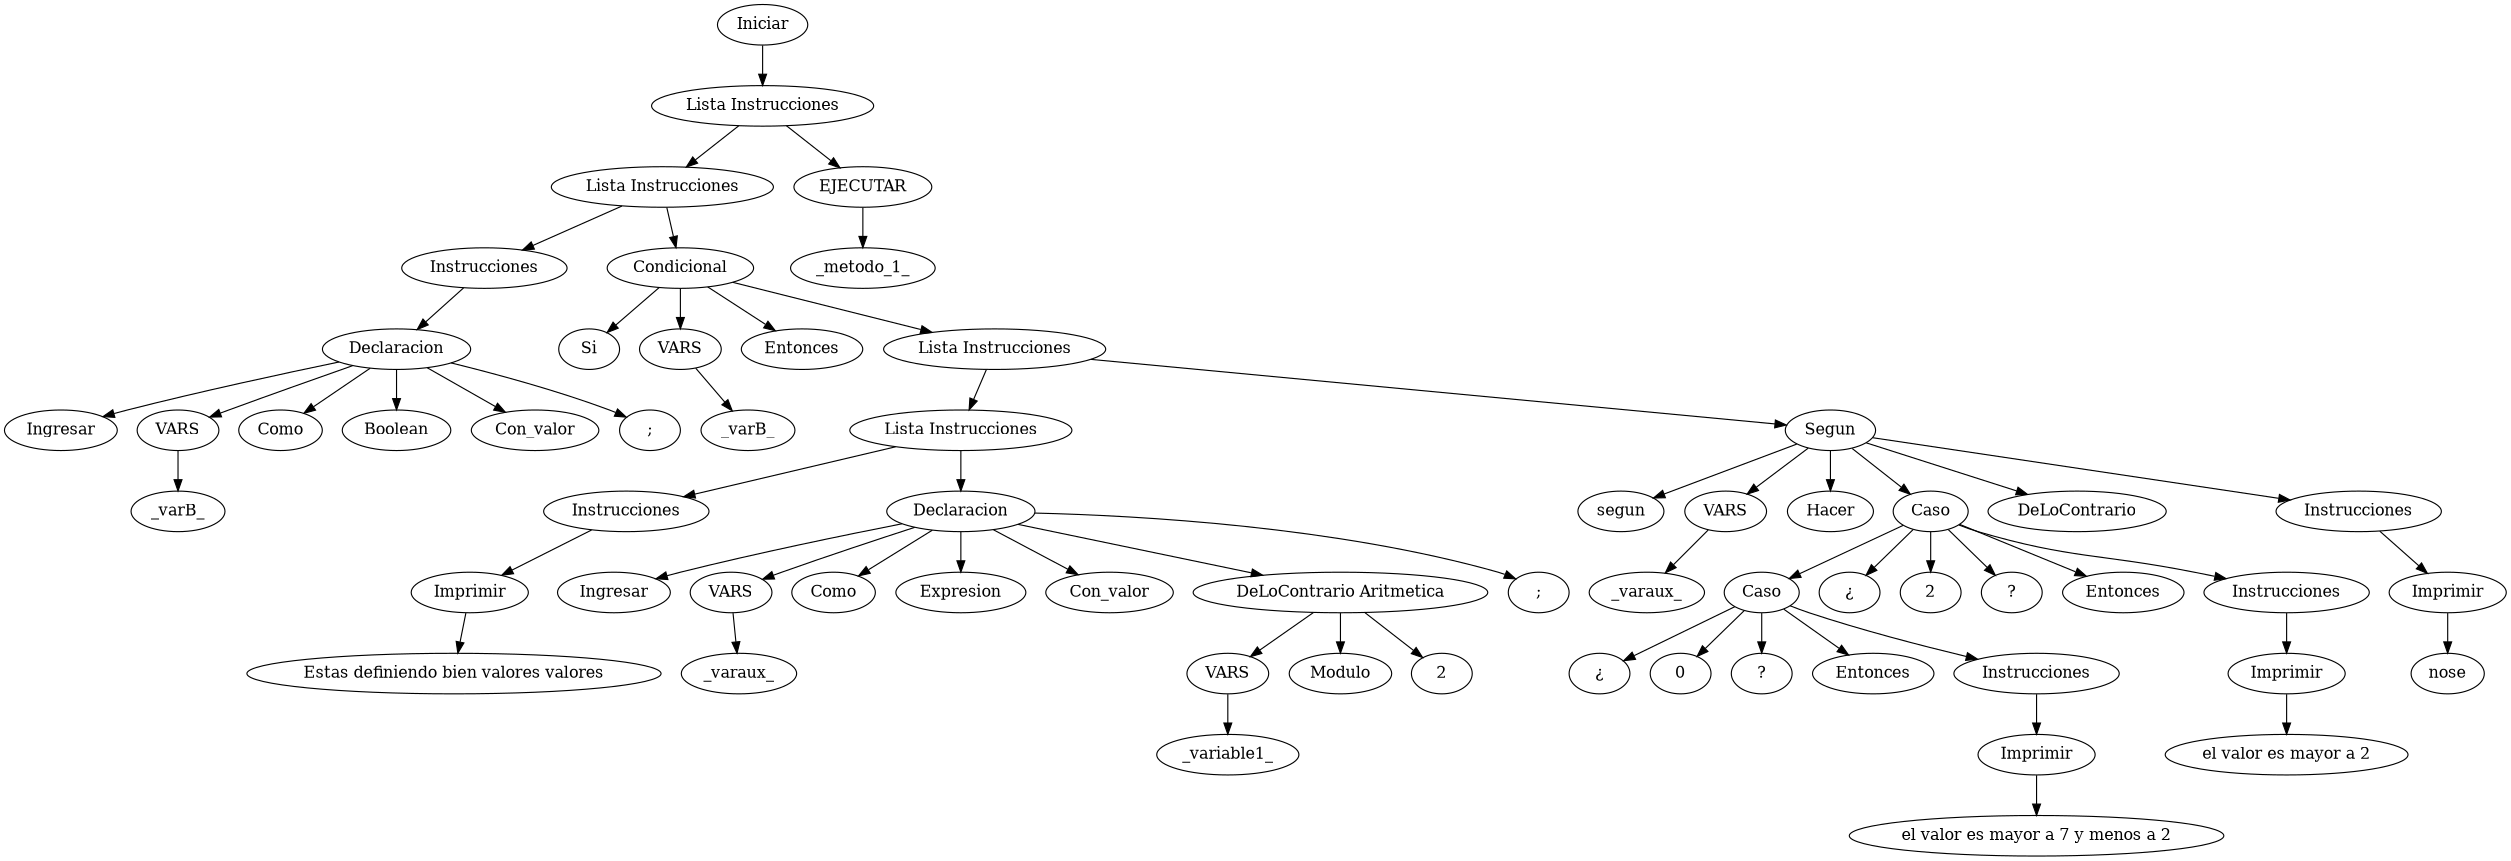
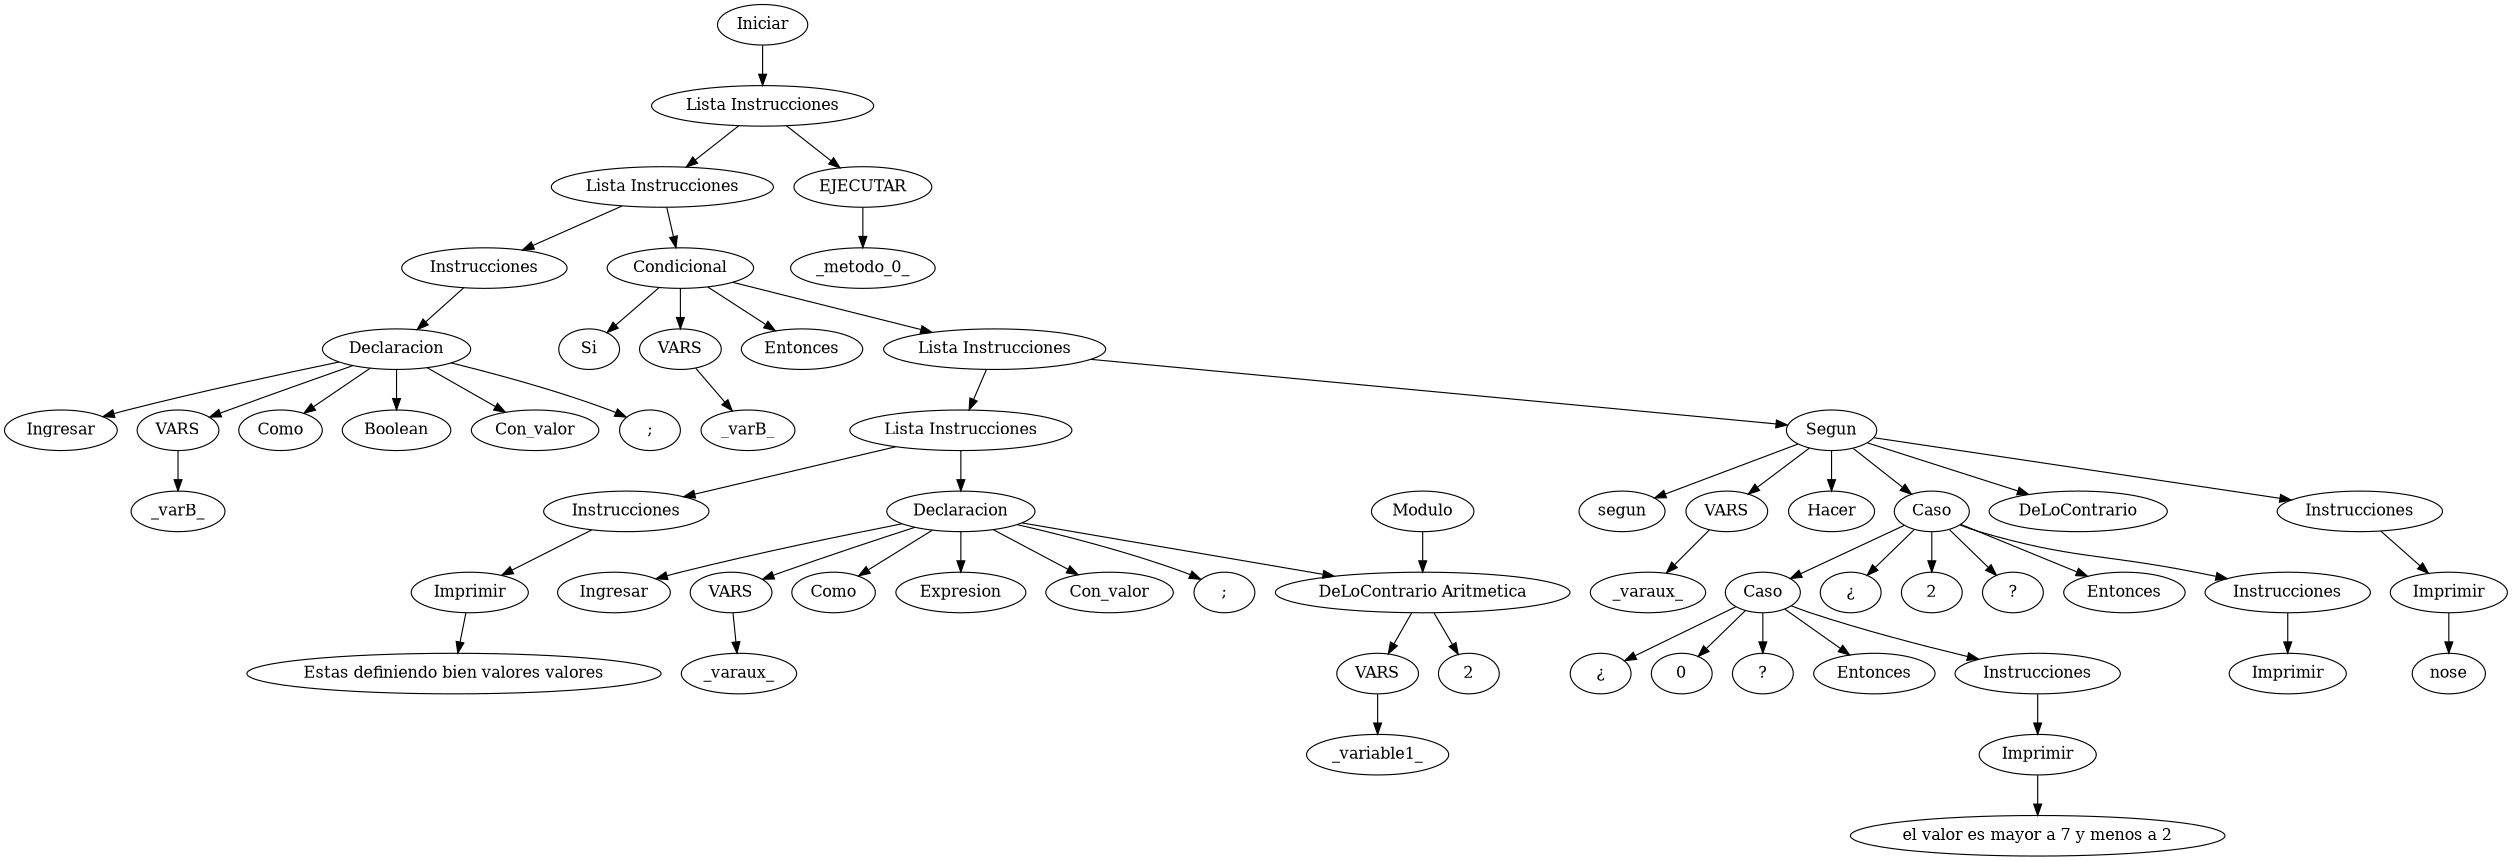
(863, 268) -> (863, 268)
(1340, 628) -> (1423, 546)
(2287, 755) -> none
